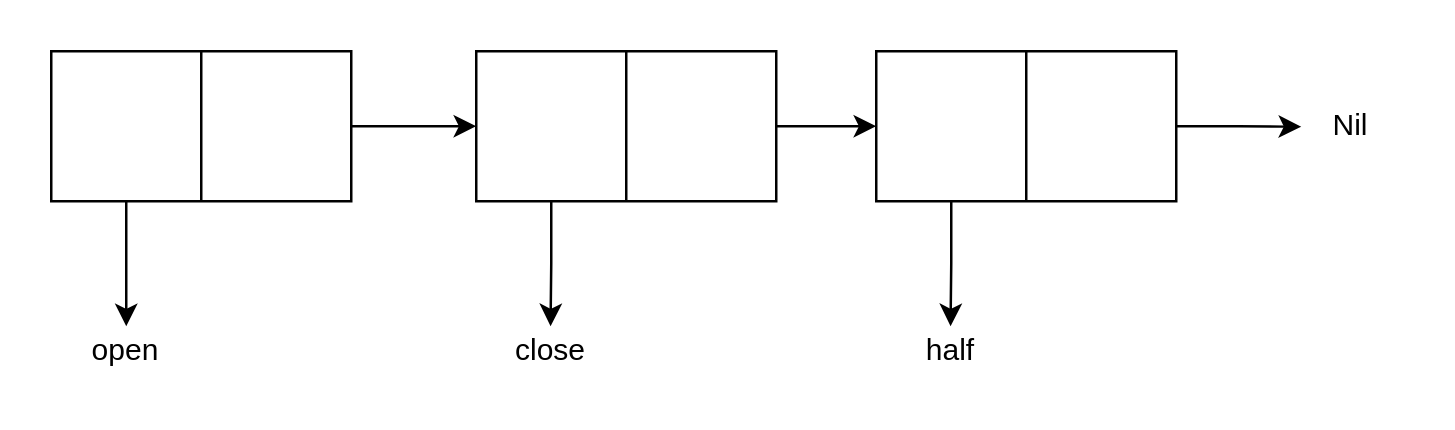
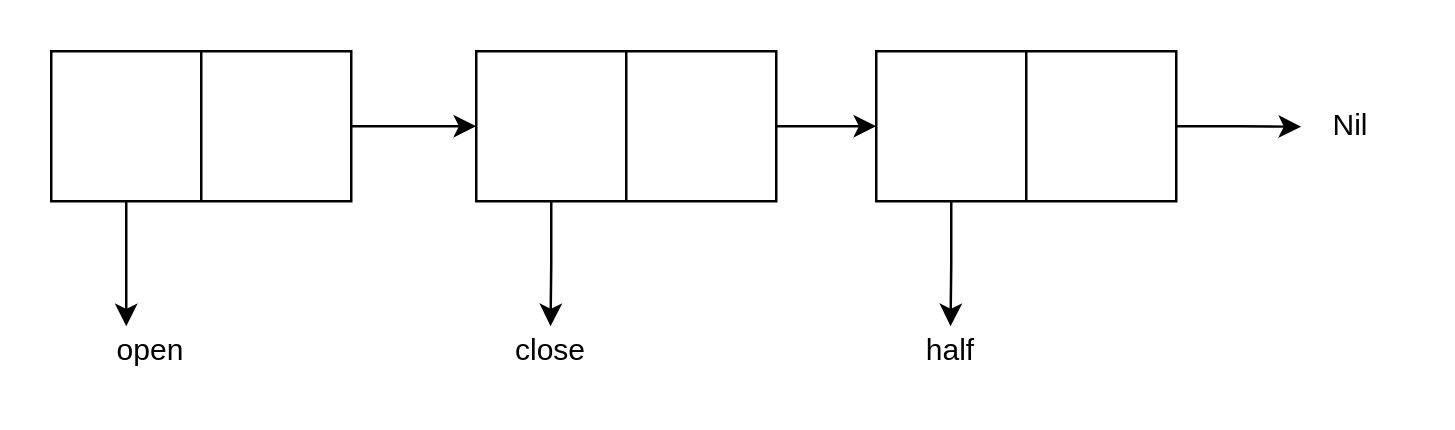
(126, 351) -> (151, 351)
